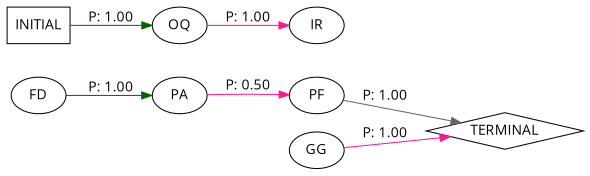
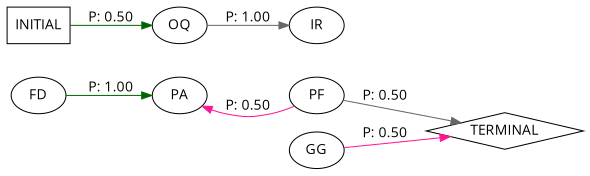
(111, 18) -> (111, 18)
(243, 25) -> (243, 25)
(243, 94) -> (253, 116)
(385, 96) -> (385, 96)
(385, 134) -> (385, 134)
